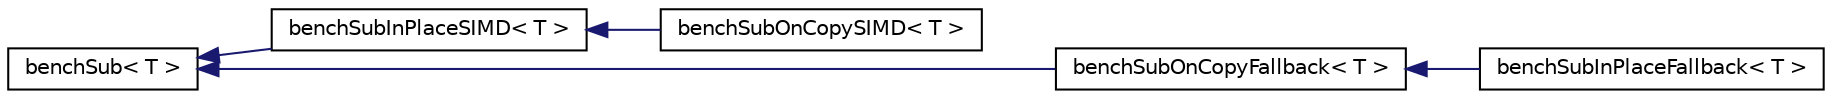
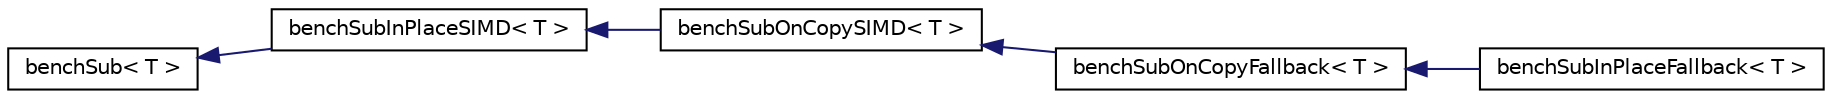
(637, 69) -> (1029, 50)
